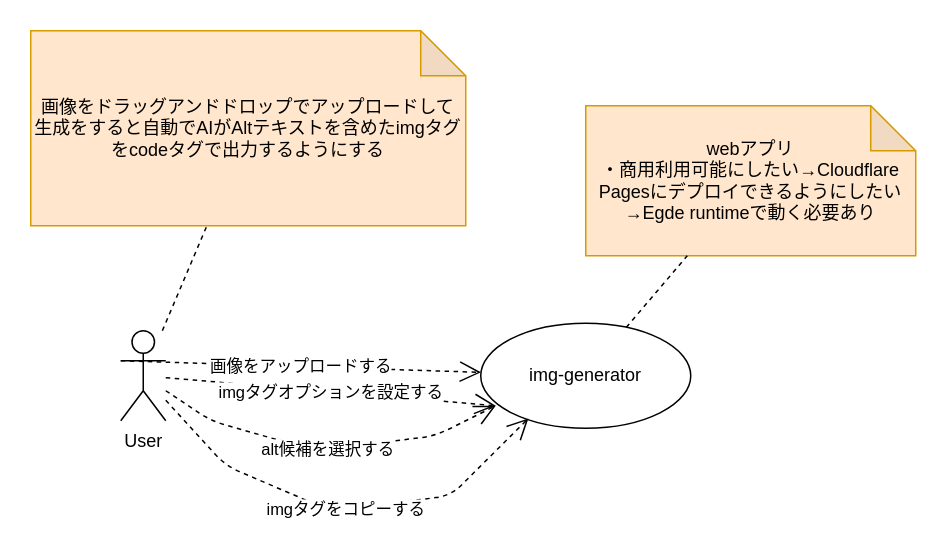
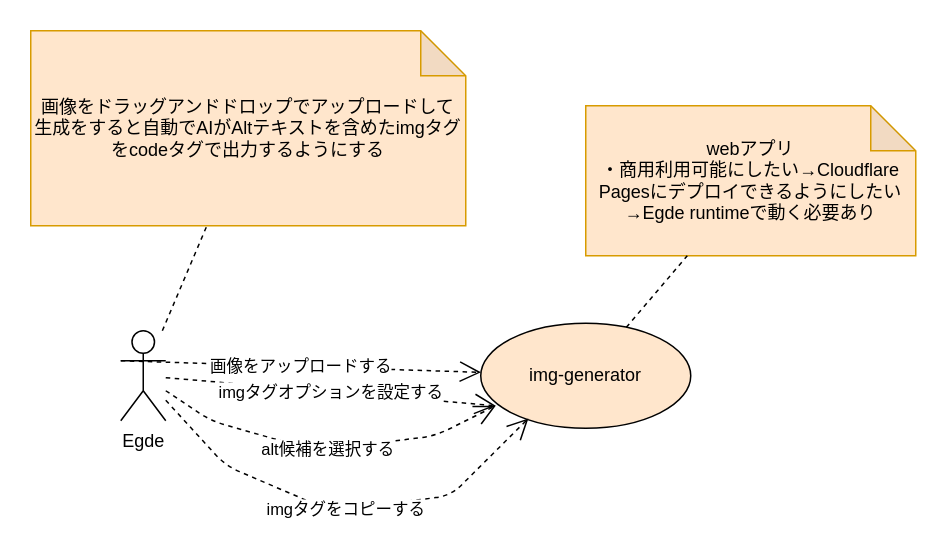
(586, 376) -> (586, 376)
(144, 442) -> (144, 442)
